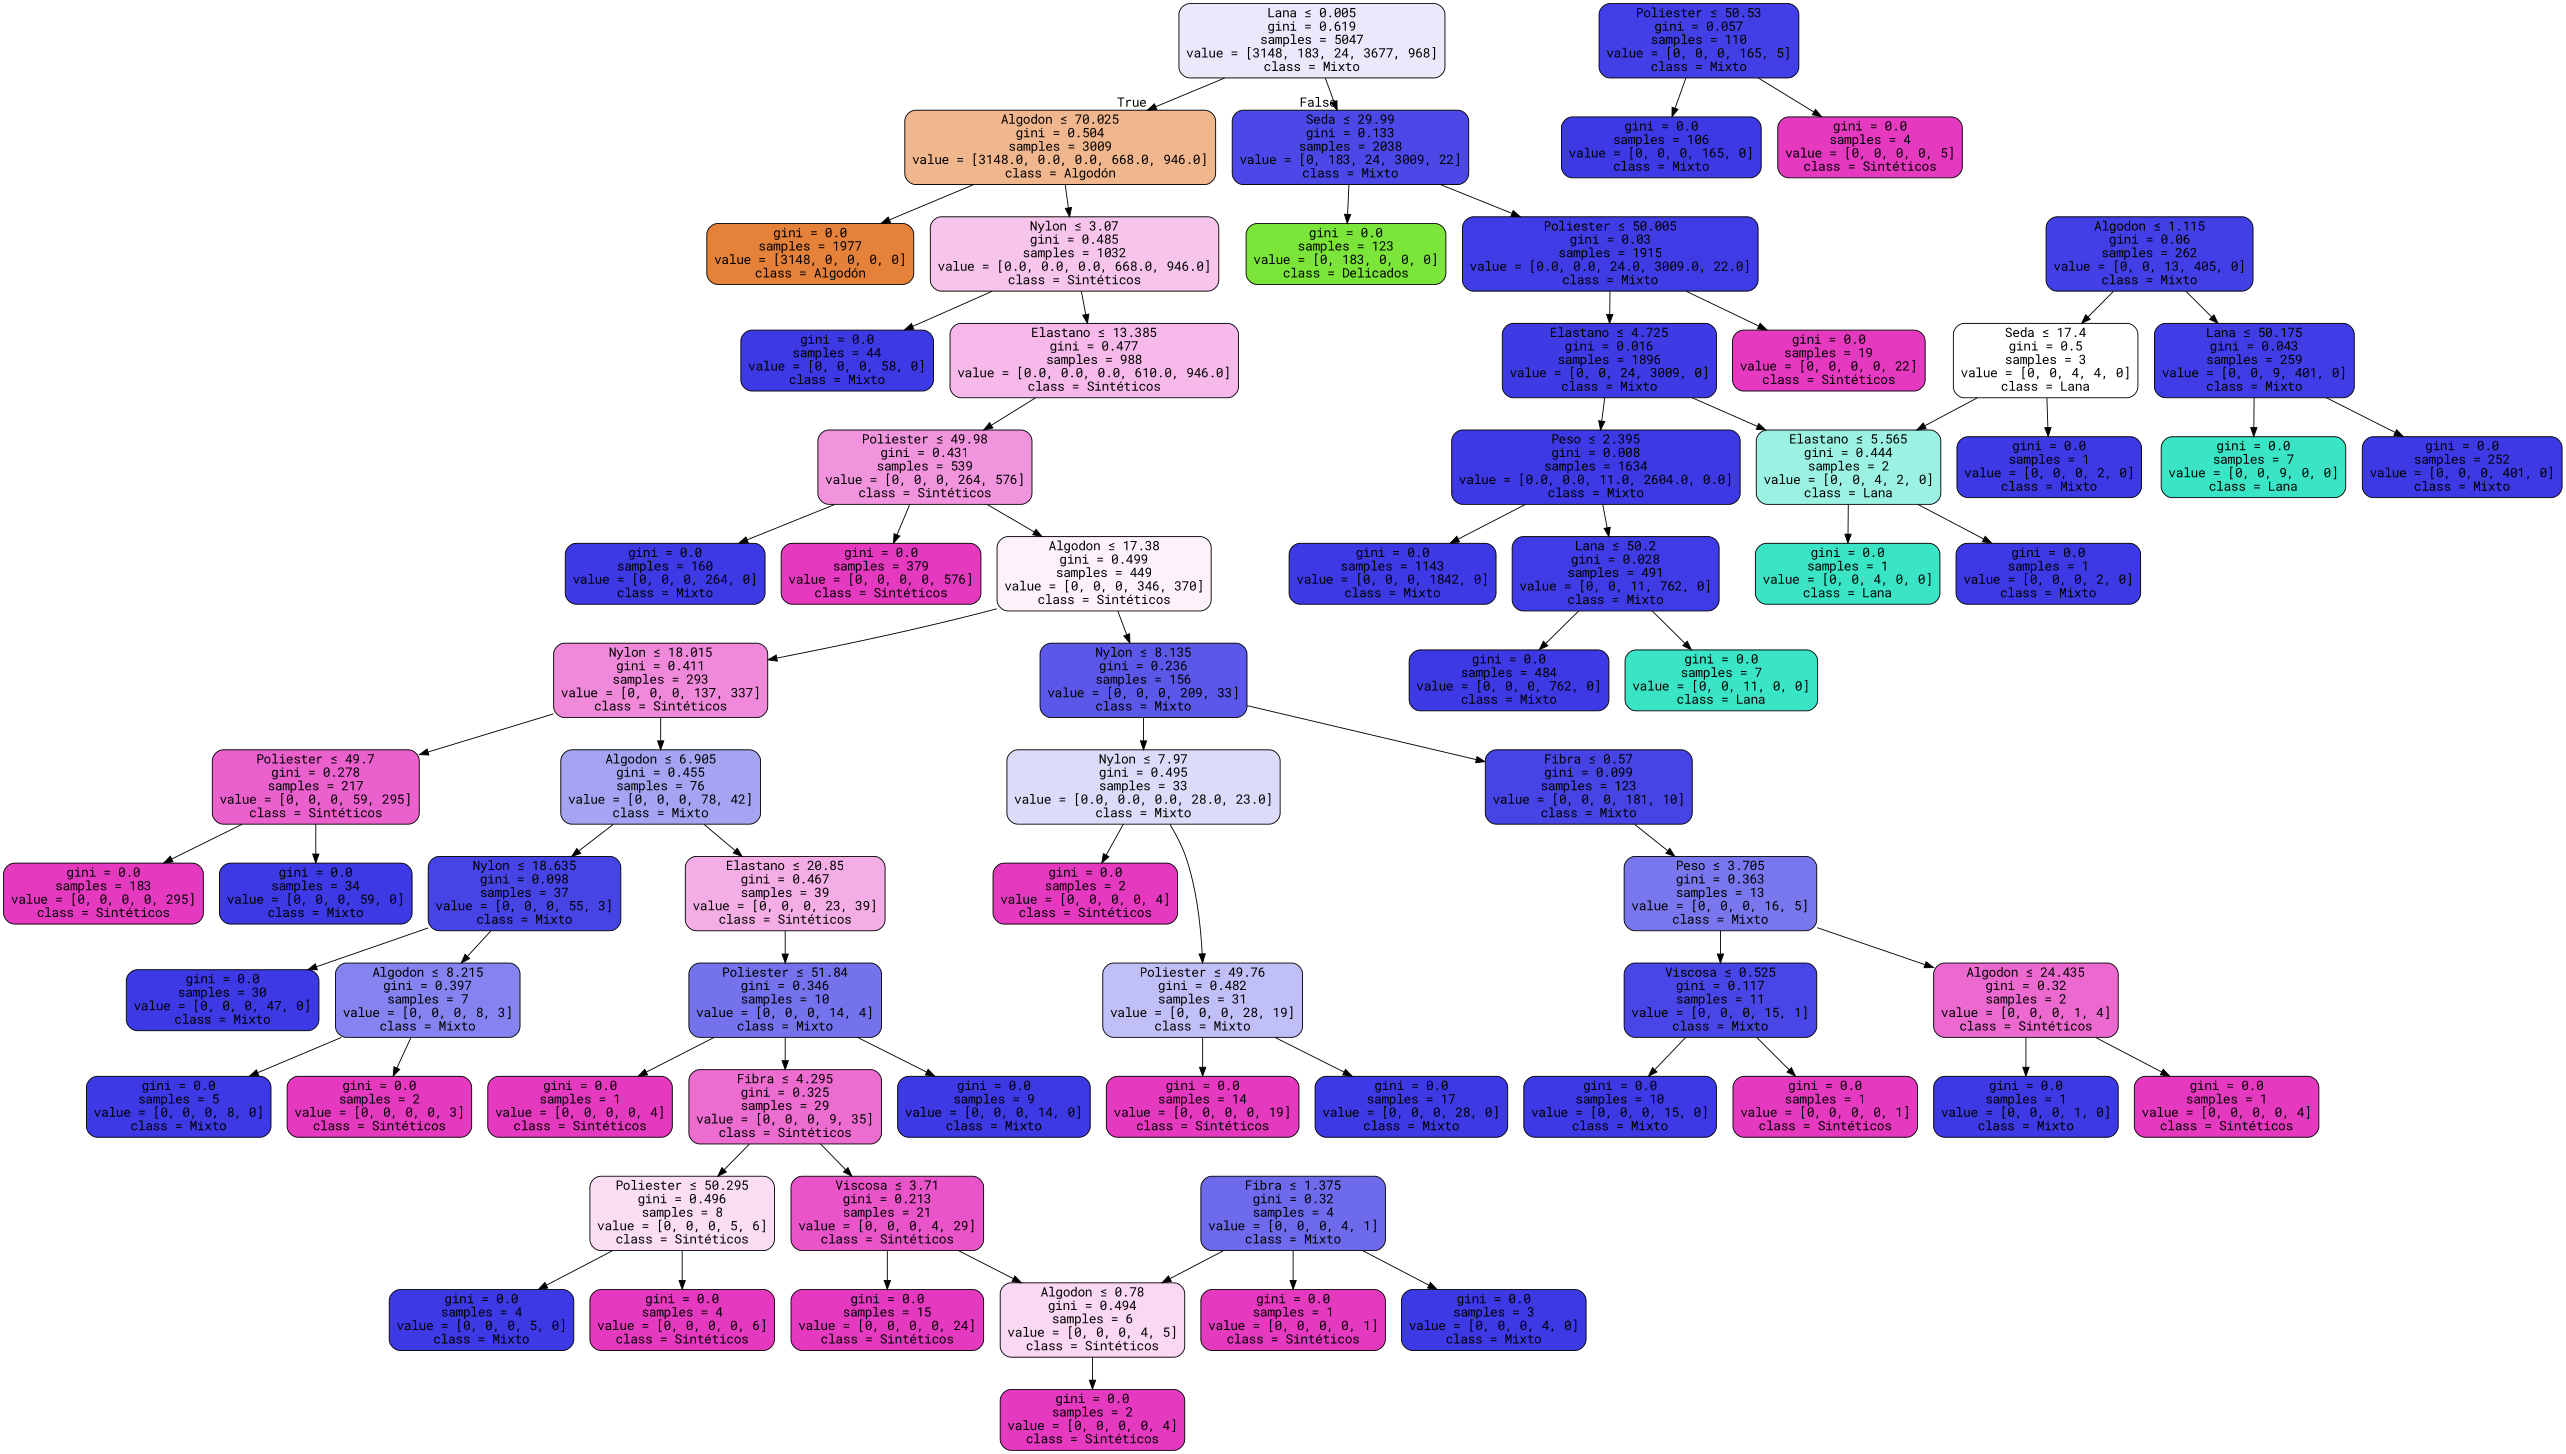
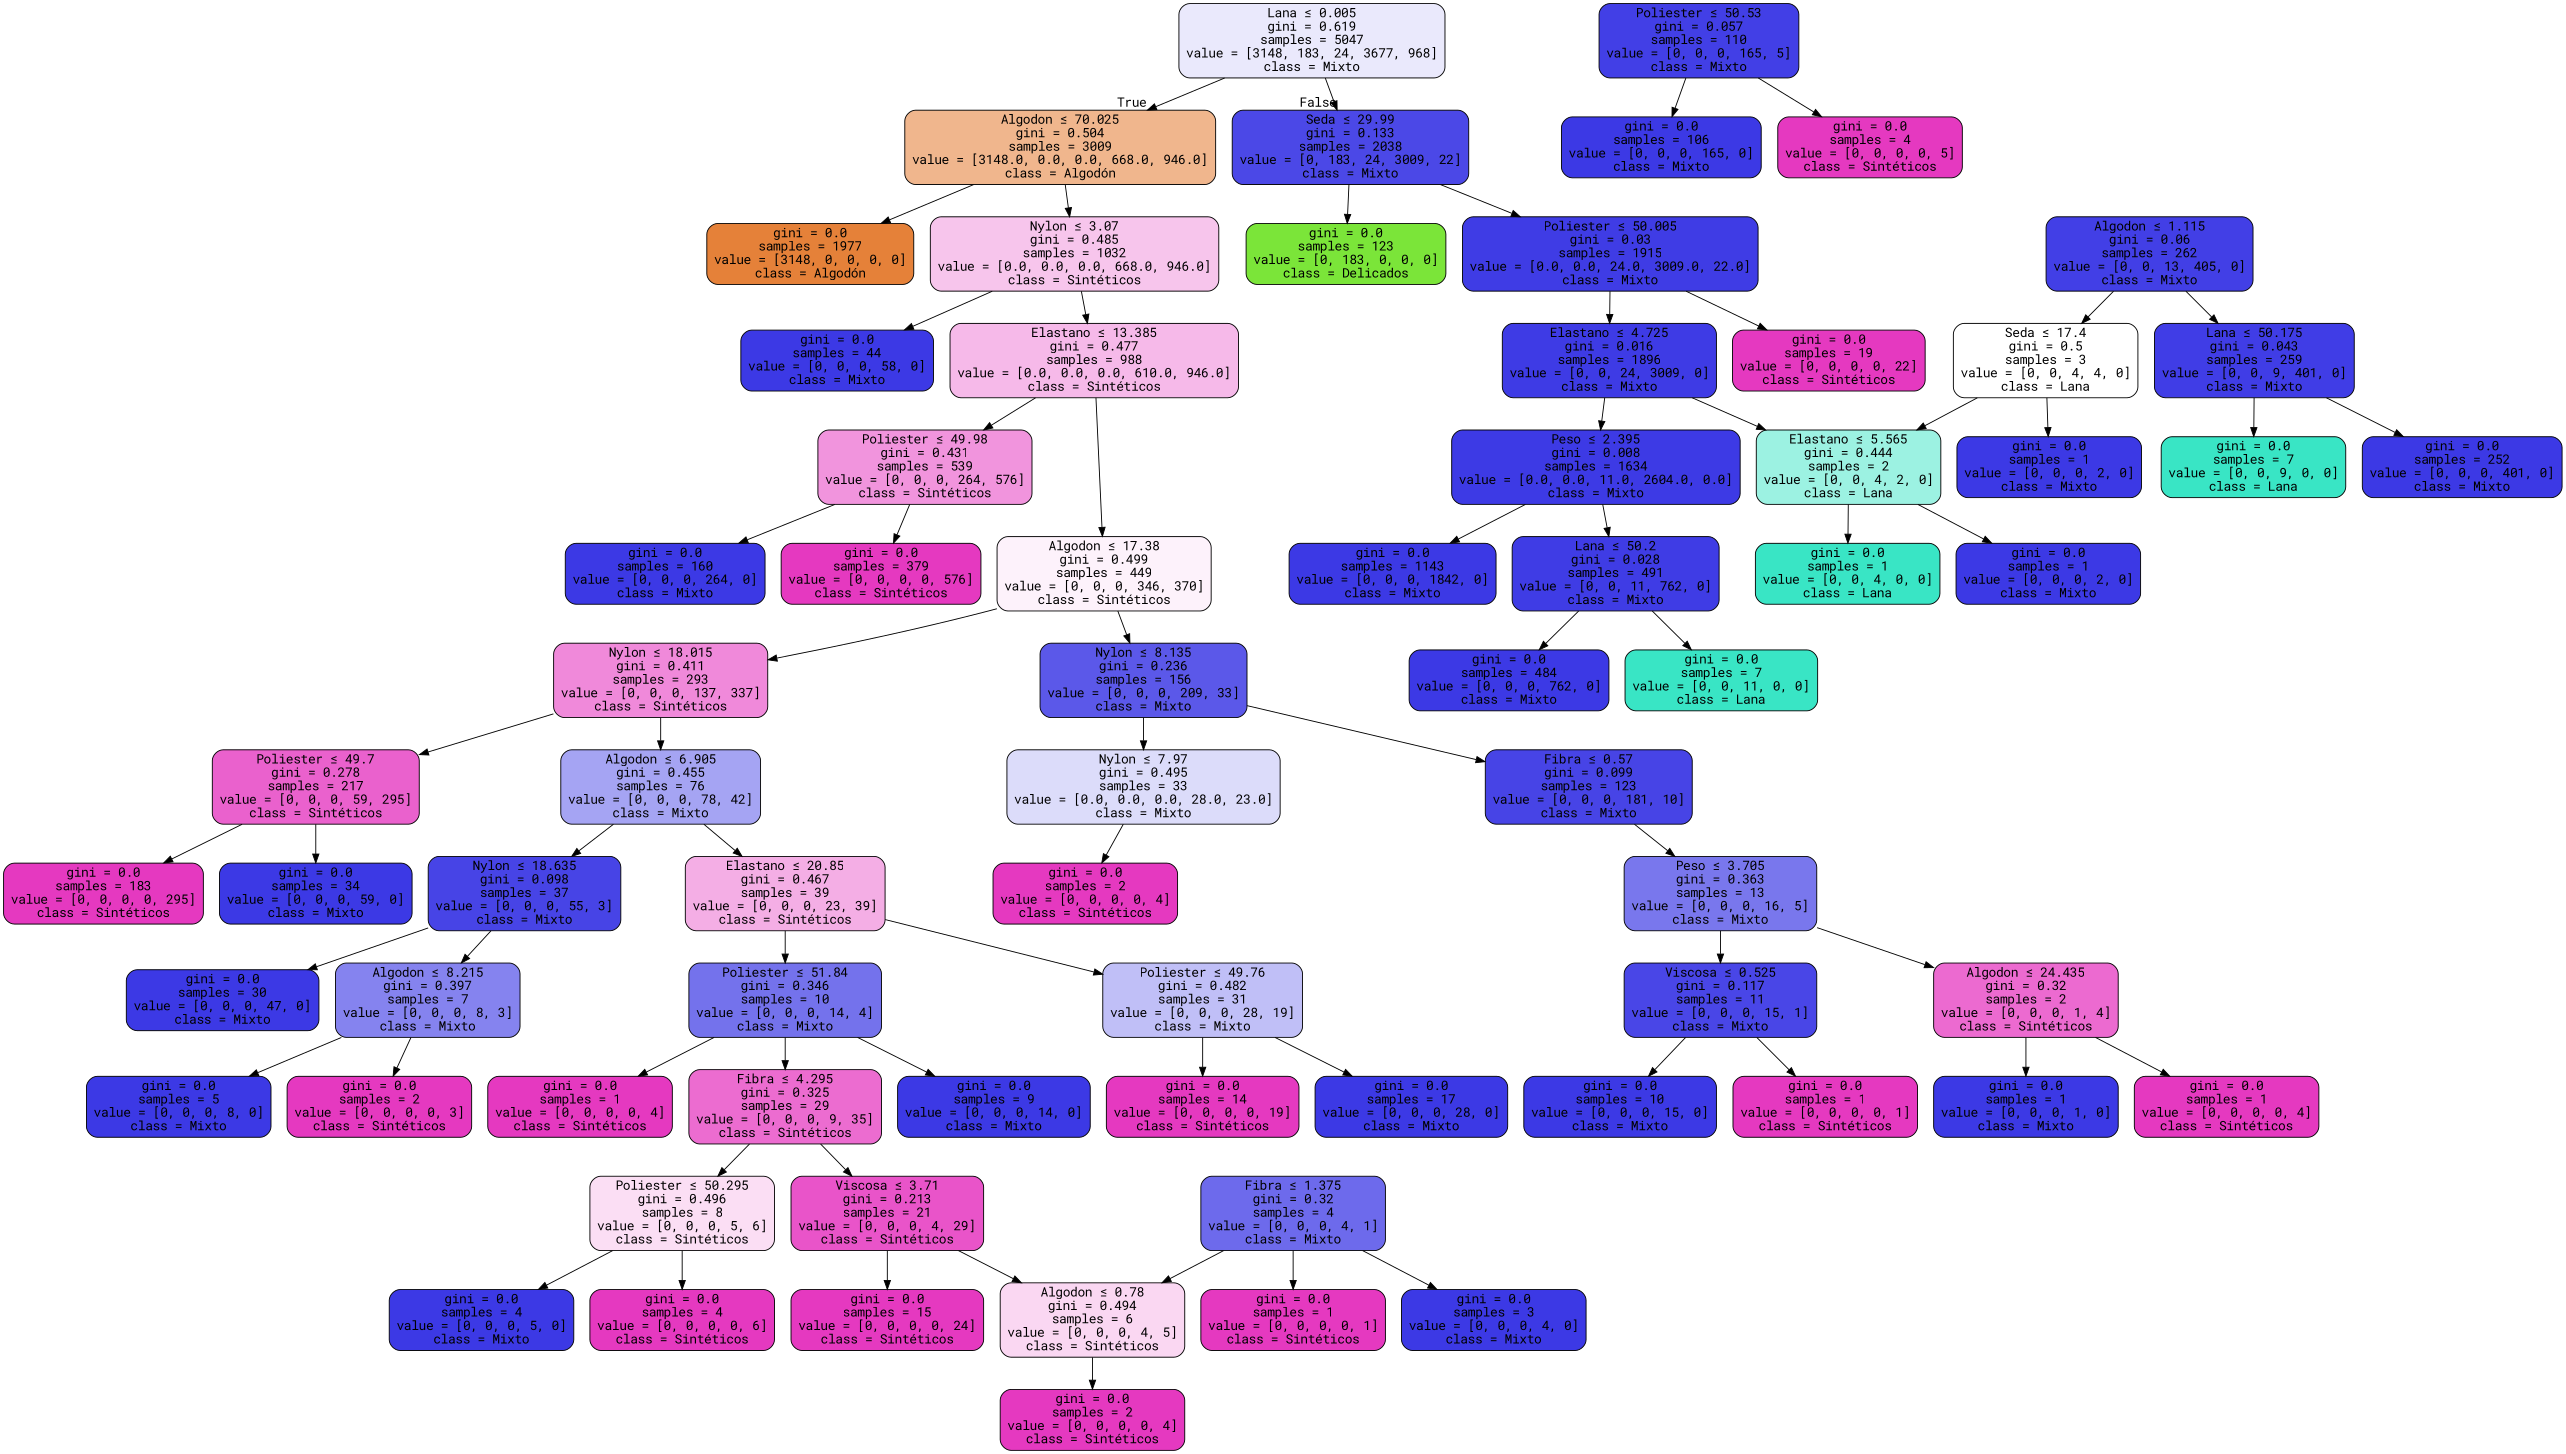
(1011, 518) -> (1099, 463)
(1194, 887) -> (989, 946)
